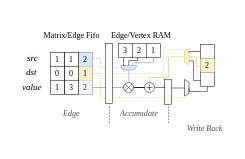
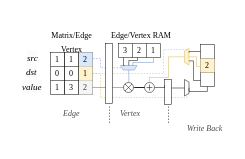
(72, 42) -> (72, 42)
(141, 120) -> (141, 120)
